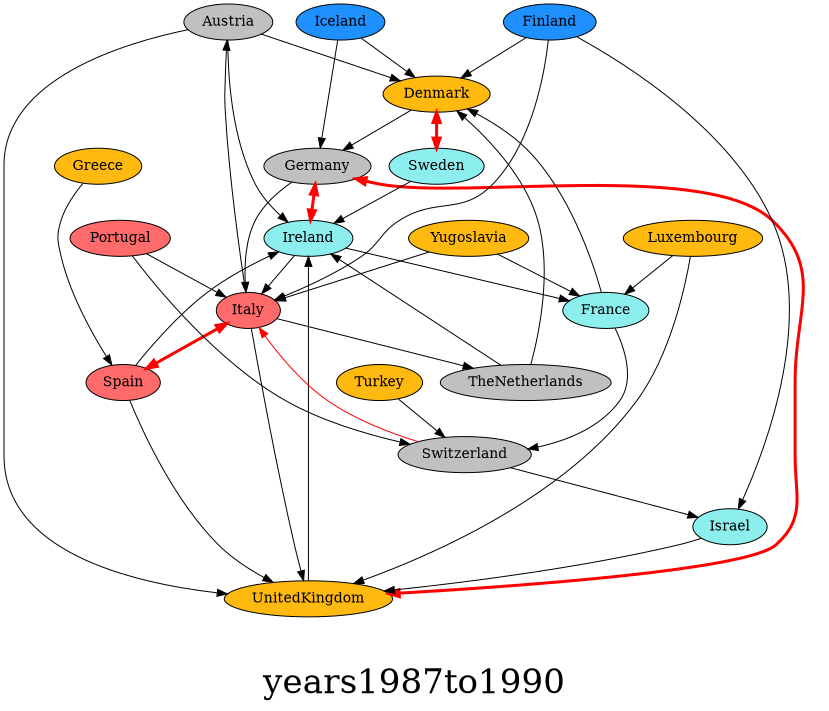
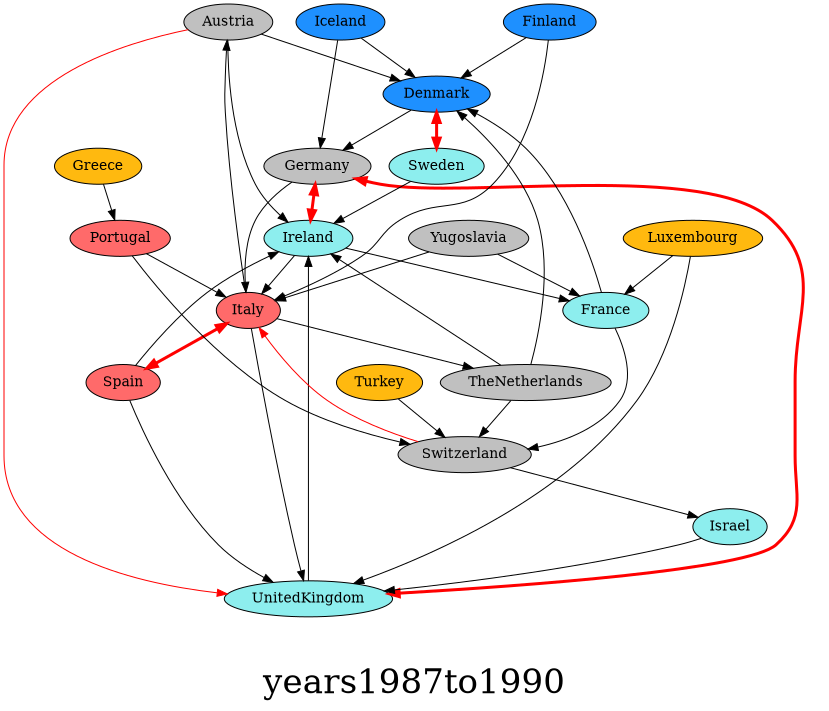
(437, 94) -> (437, 94)
(469, 238) -> (469, 238)
(779, 241) -> none
(65, 271) -> (108, 197)
(4, 326) -> (4, 326)
none -> (498, 415)
(308, 599) -> (308, 599)
